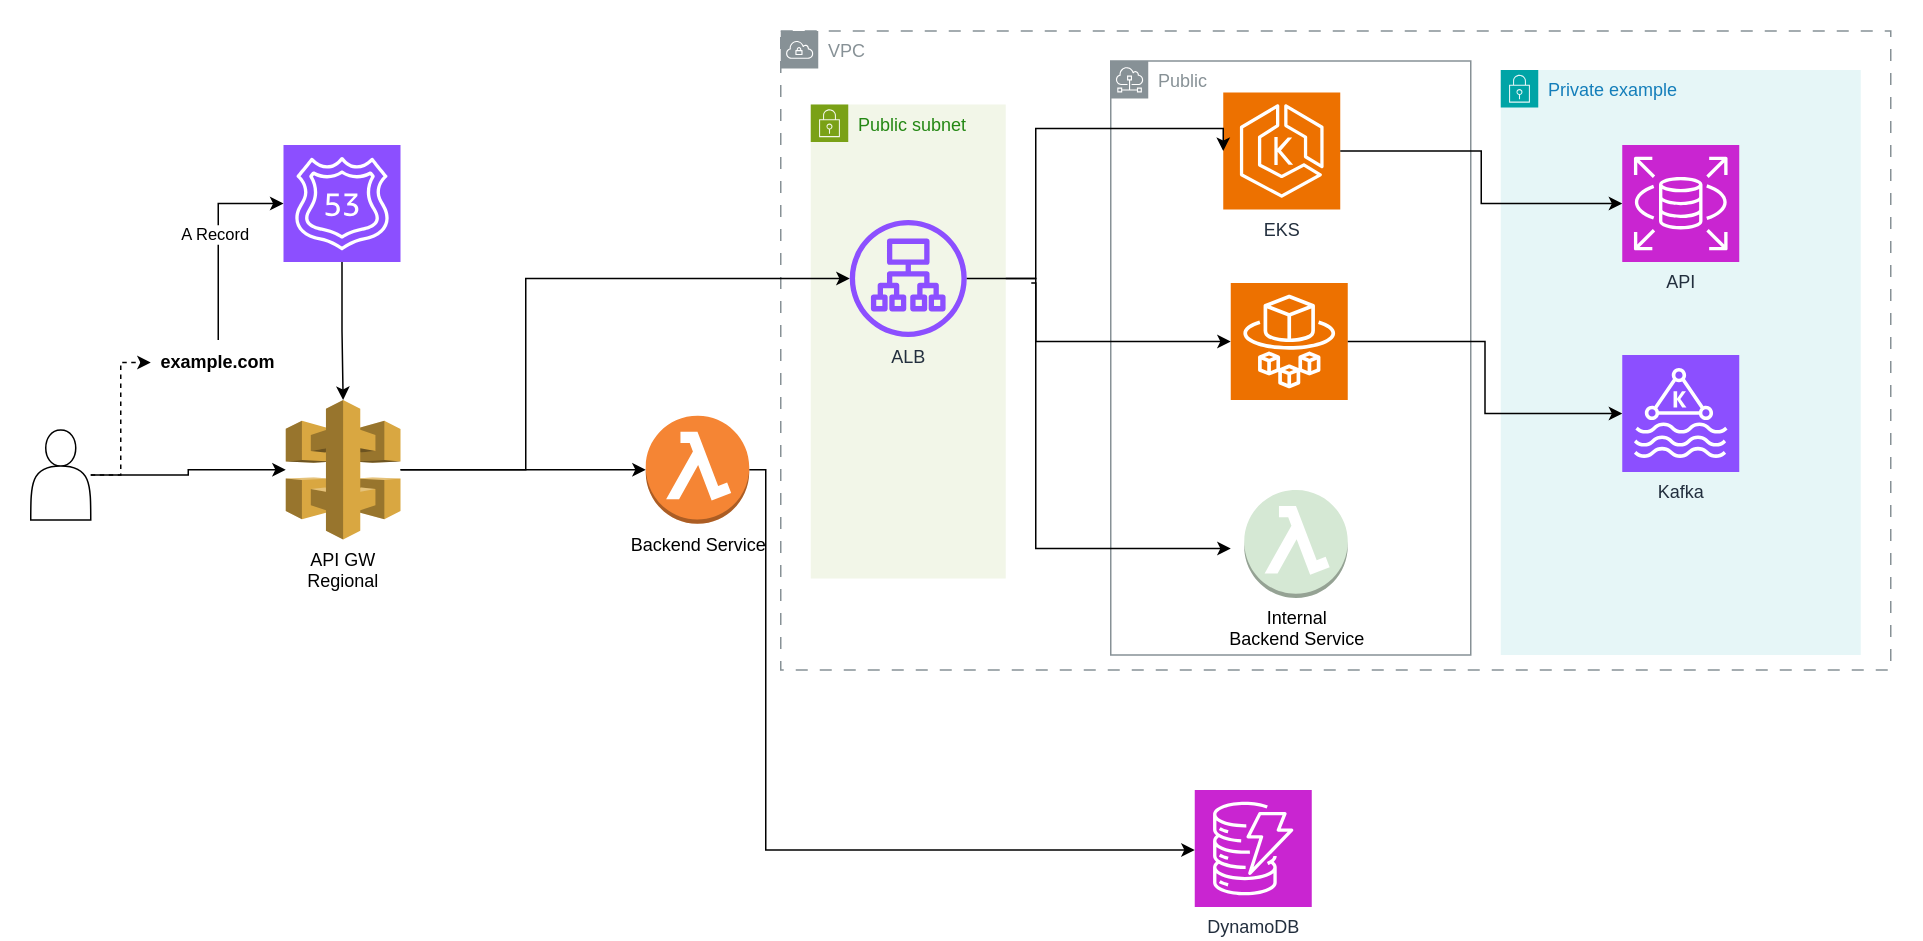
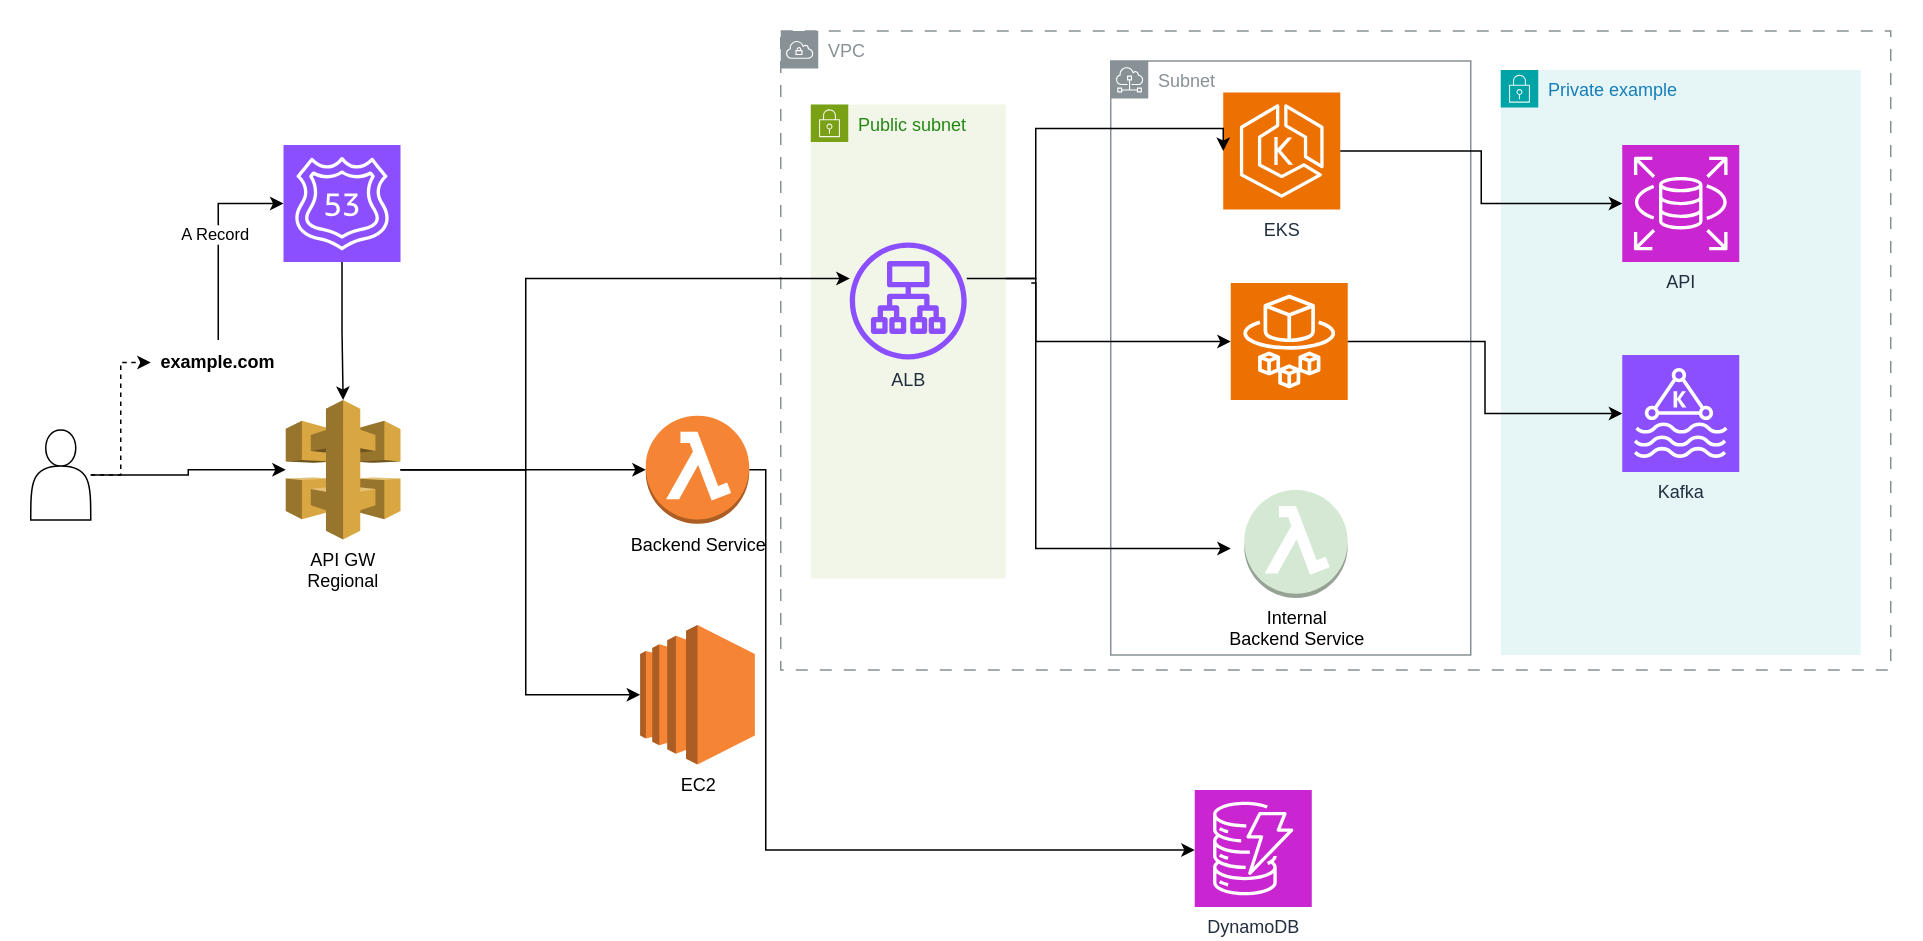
(1184, 82) -> (1189, 82)
(908, 278) -> (908, 301)
none -> (526, 635)
none -> (698, 695)
